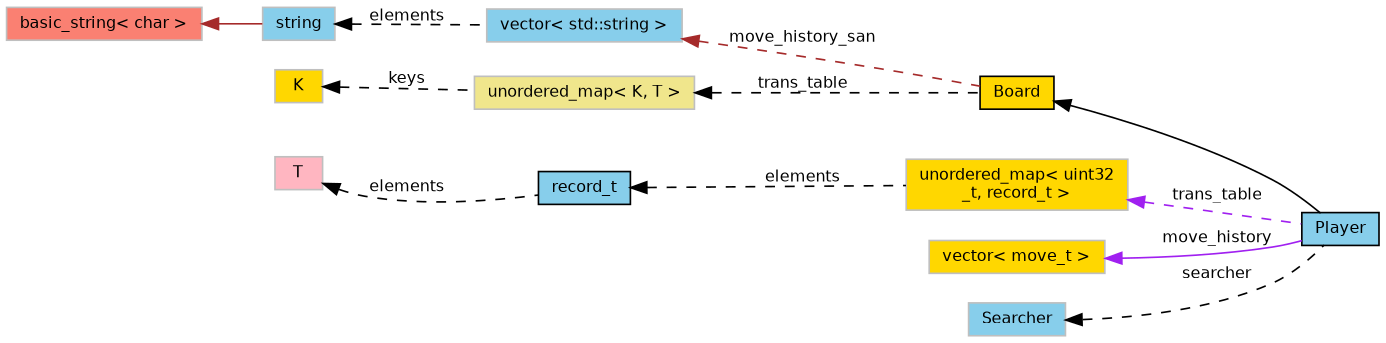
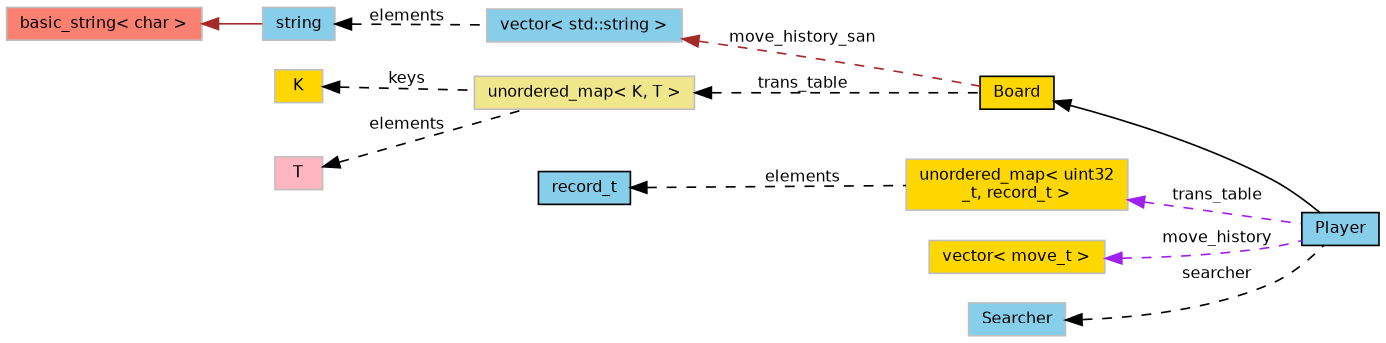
(438, 202) -> (434, 135)
(1212, 254) -> (1212, 254)
